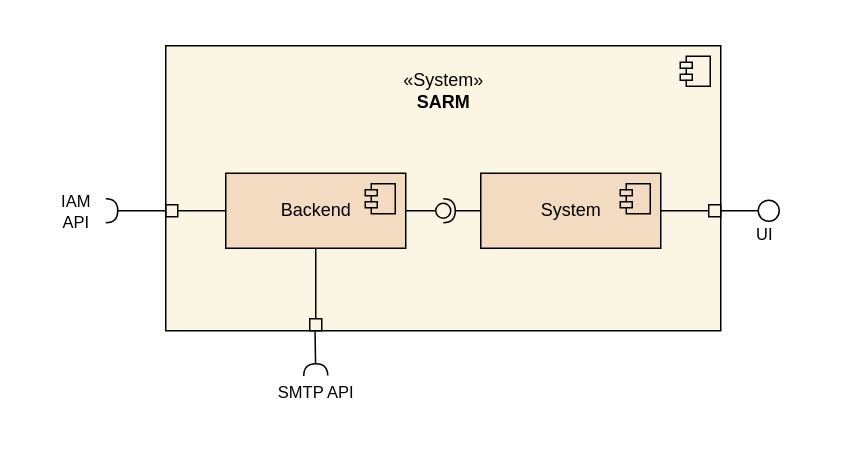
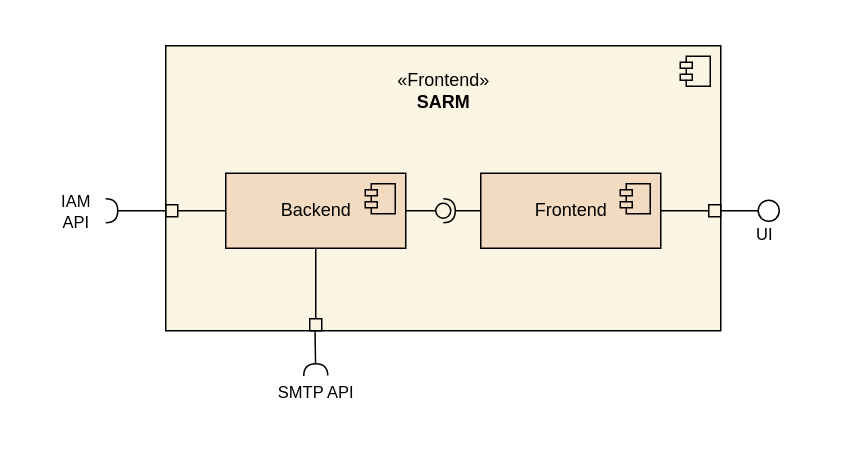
(444, 188) -> (444, 188)
(572, 211) -> (572, 211)
